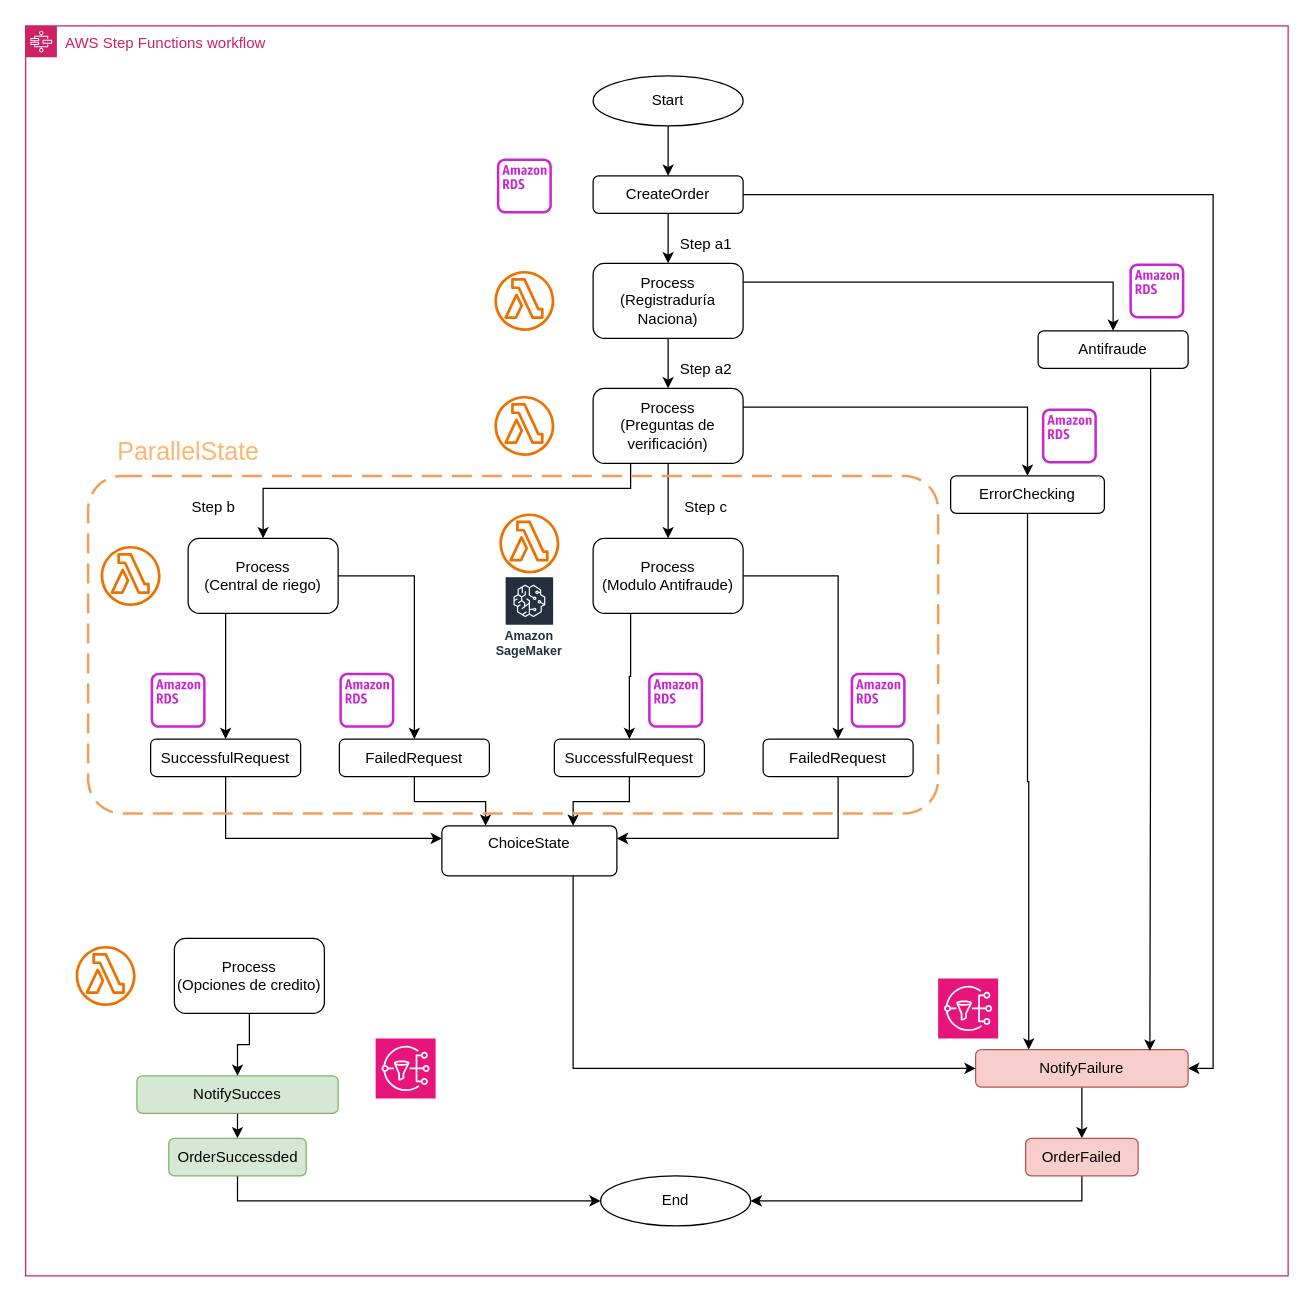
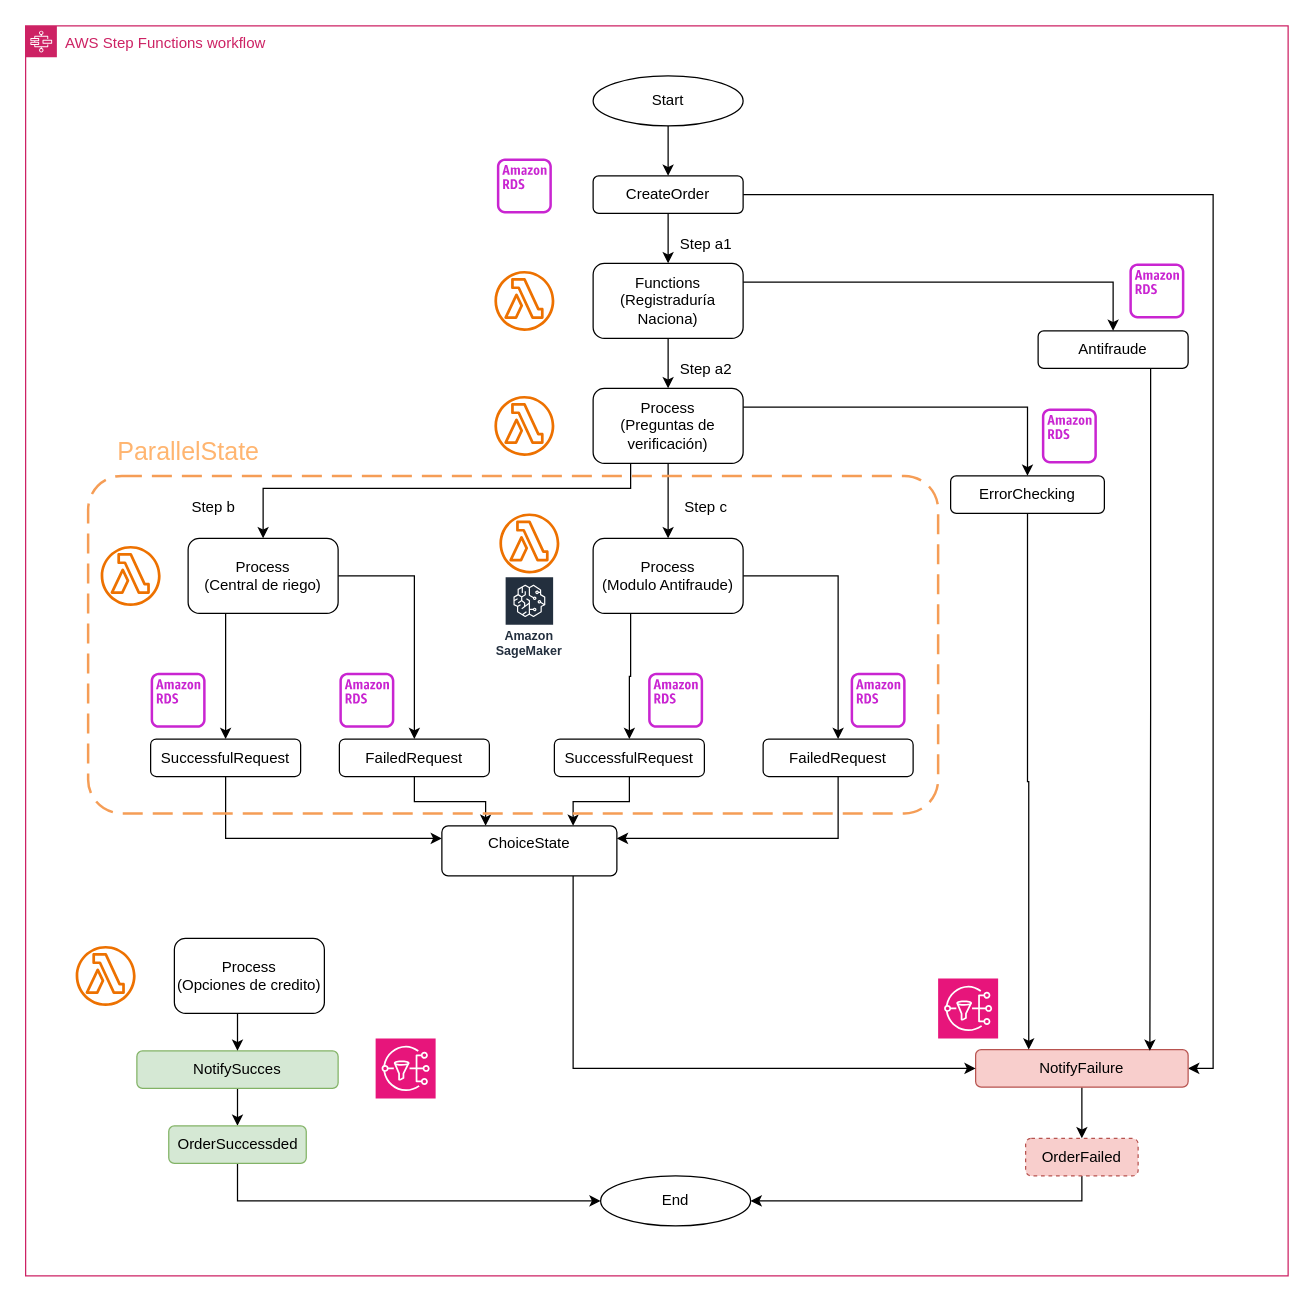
(668, 301) -> (668, 301)
(238, 1094) -> (238, 1069)
(238, 1157) -> (238, 1144)
(1082, 1157) -> (1082, 1157)
